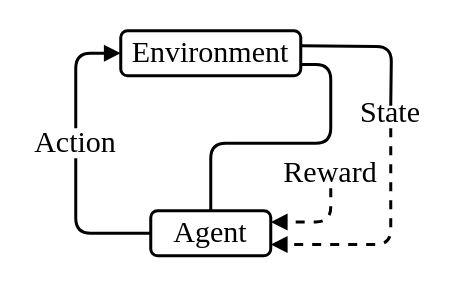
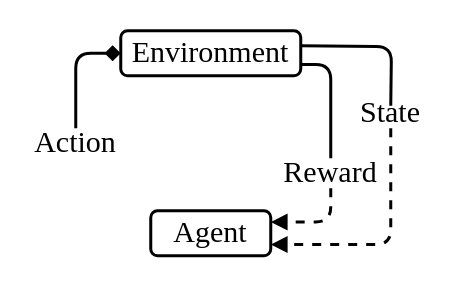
(103, 53) -> (105, 53)
(244, 143) -> (331, 145)
(80, 230) -> none
